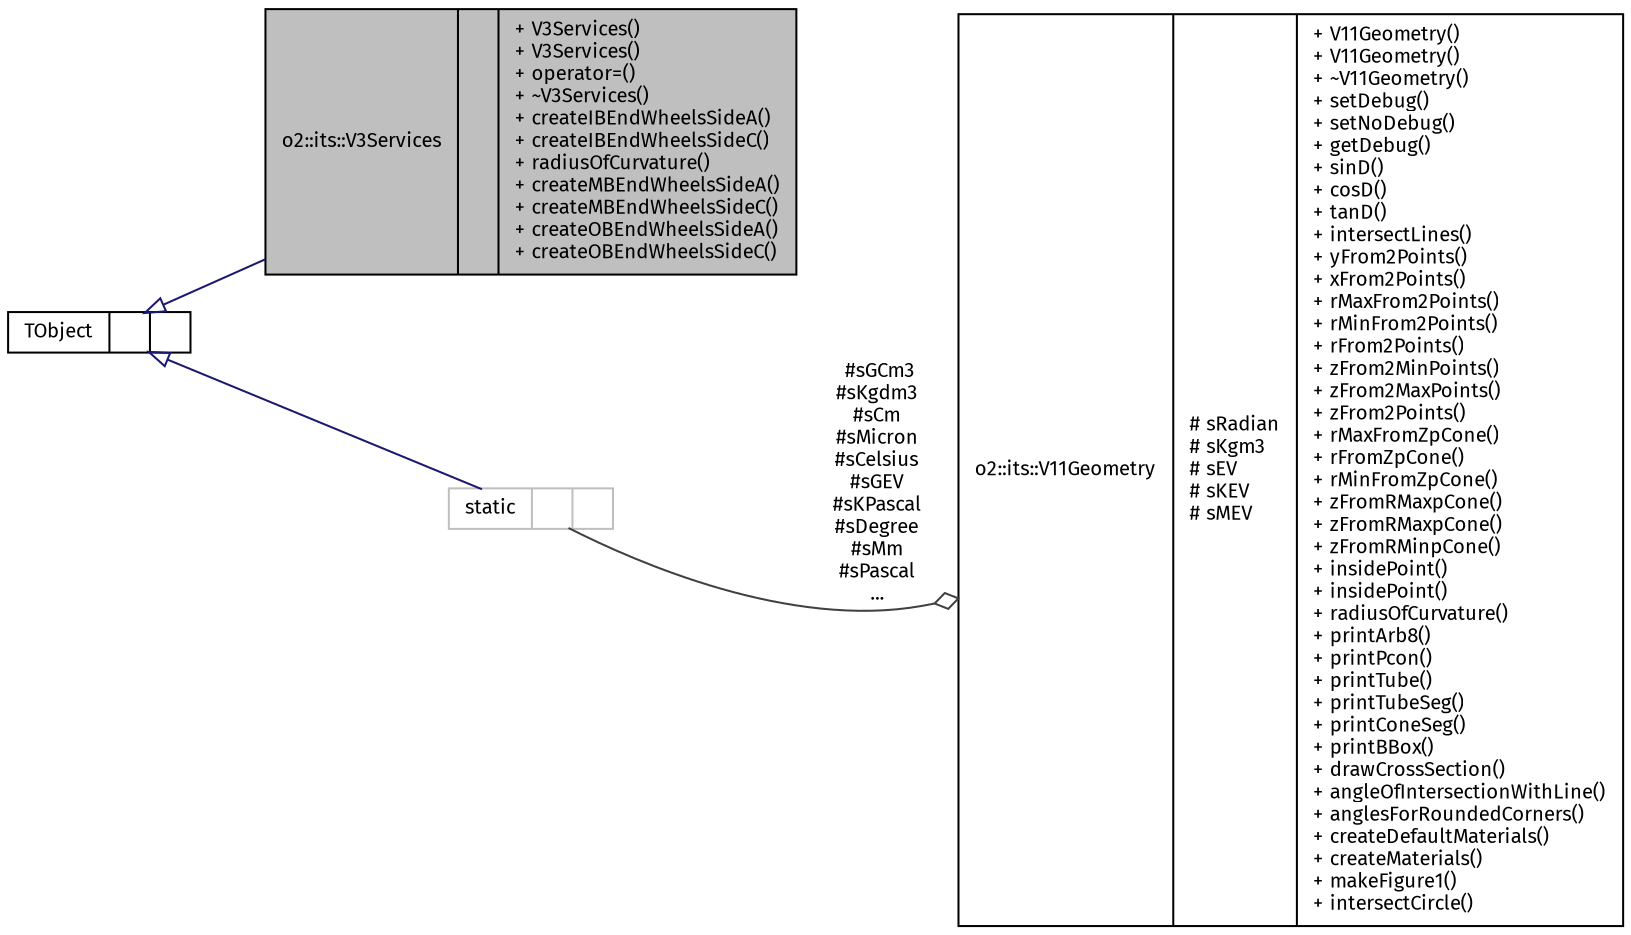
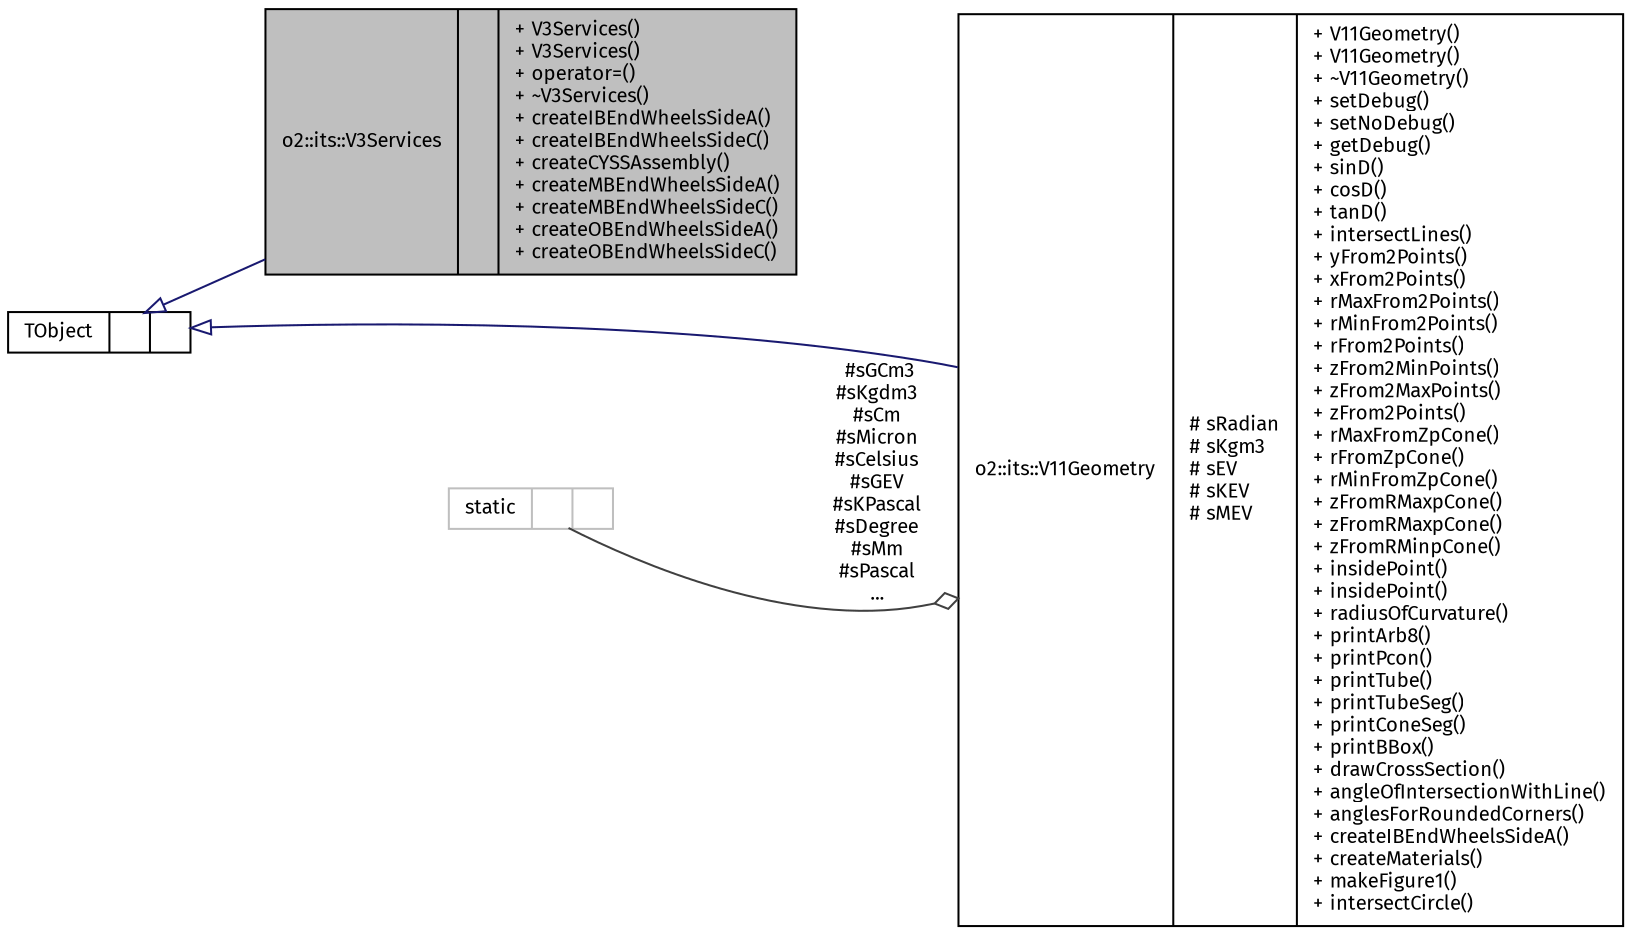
(613, 163) -> (622, 163)
(325, 425) -> (586, 329)
(1432, 837) -> (1442, 837)
